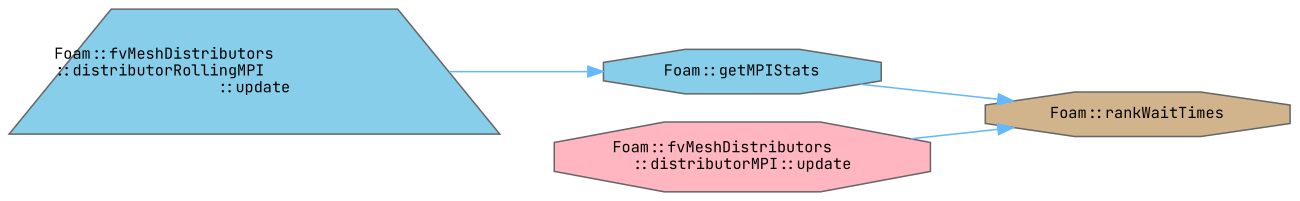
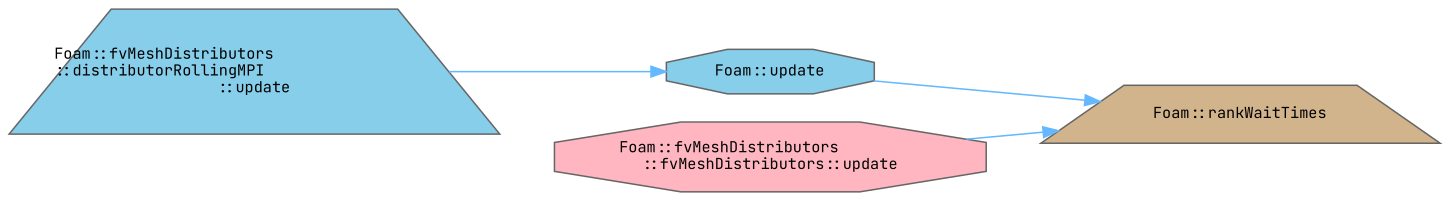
(742, 72) -> (770, 72)
(1138, 114) -> (1241, 114)
(742, 157) -> (770, 157)
